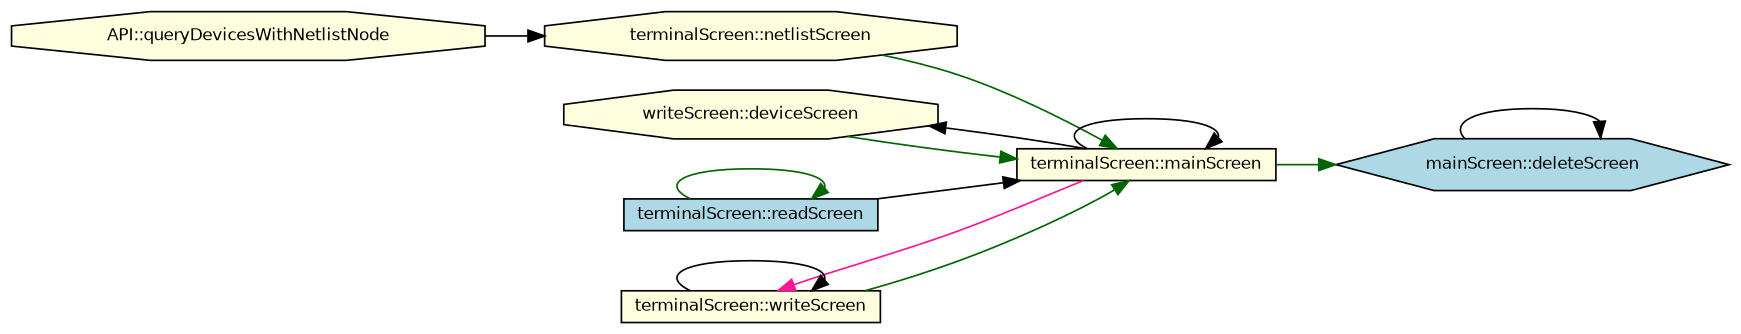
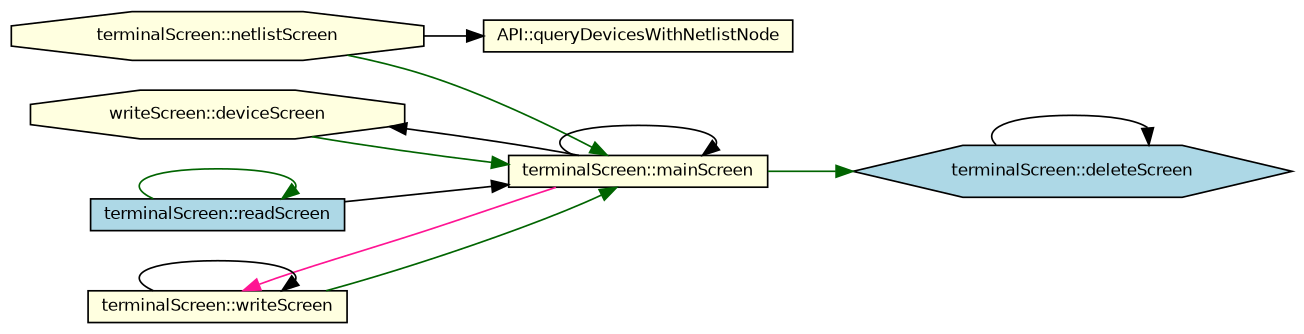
(248, 36) -> (638, 36)
(506, 36) -> (445, 36)
(1533, 165) -> (1073, 171)
